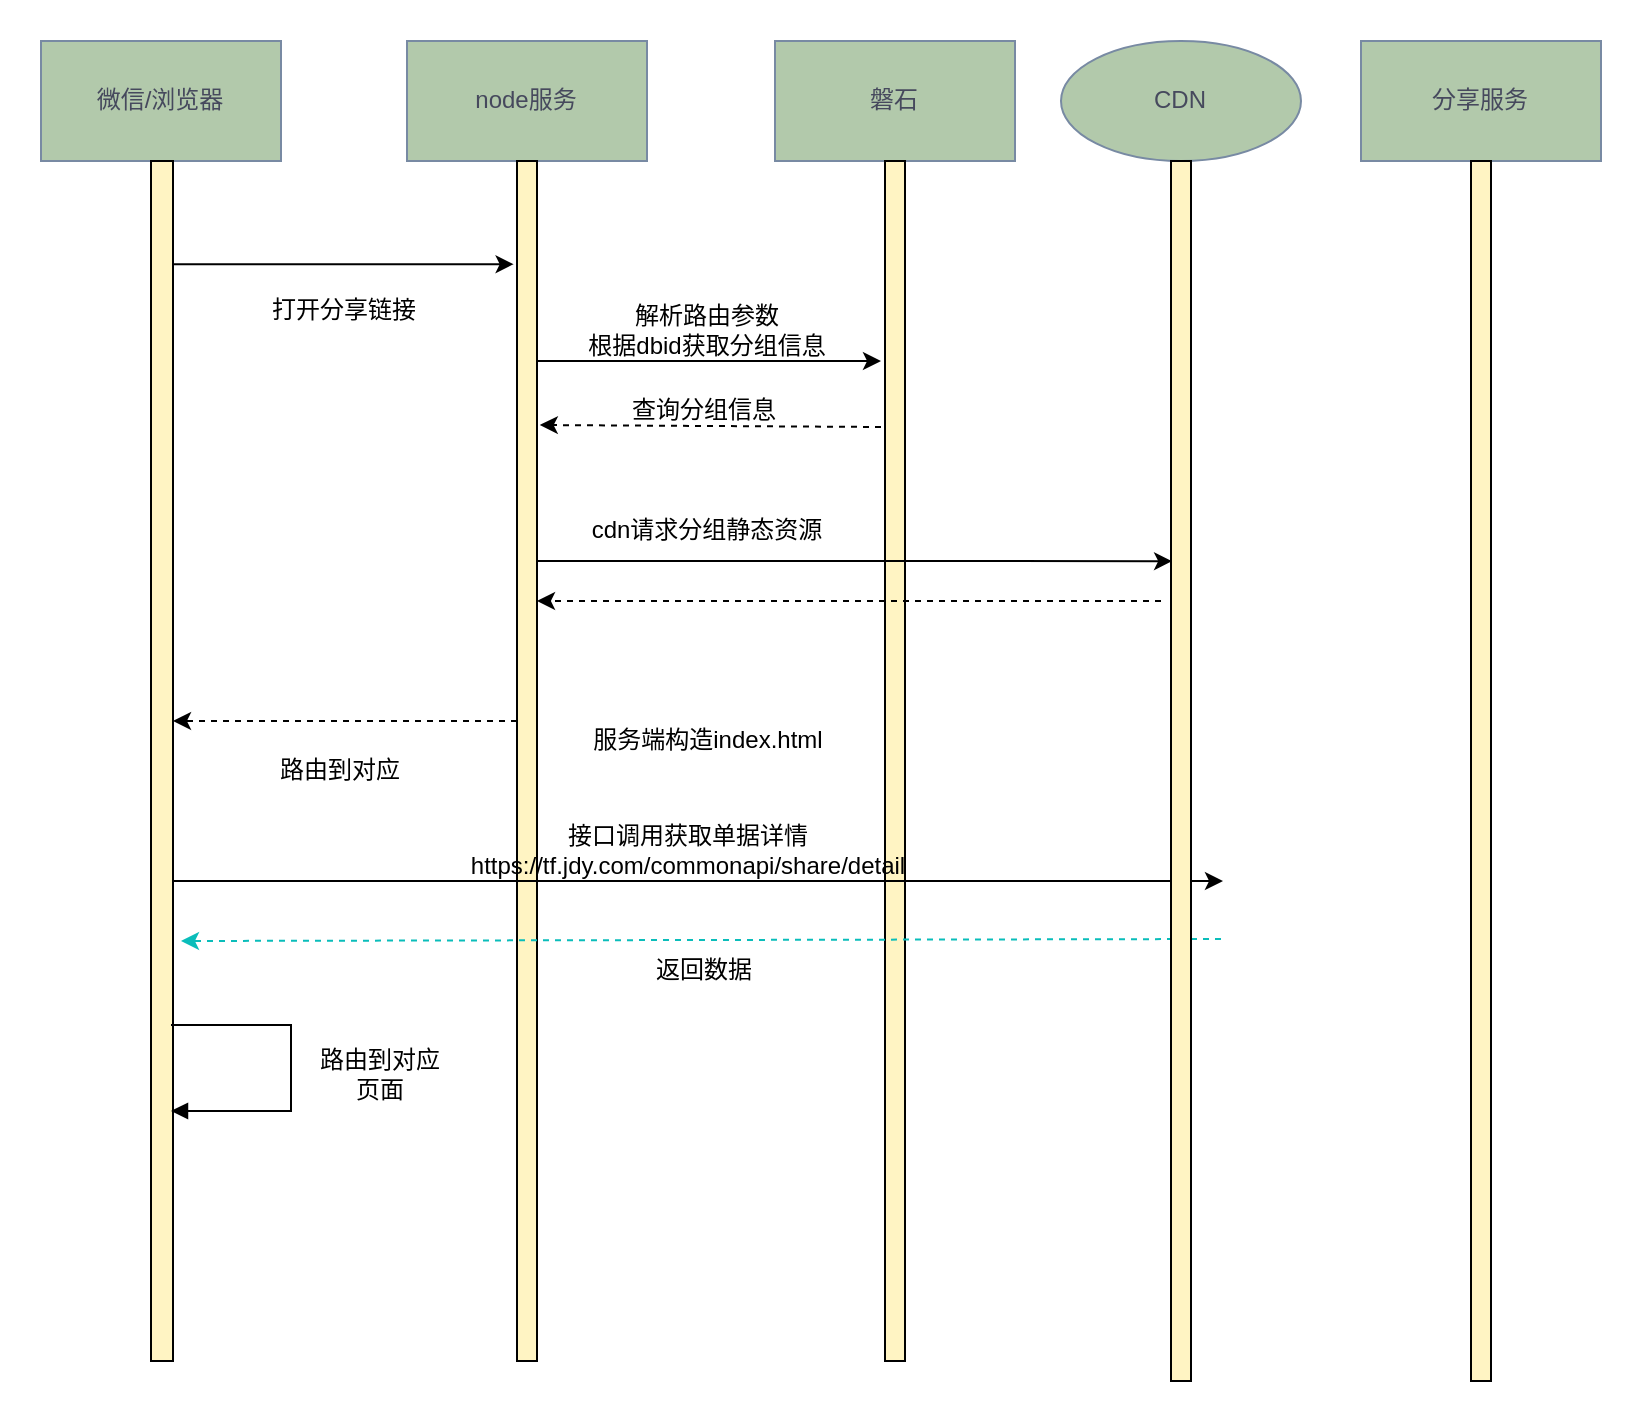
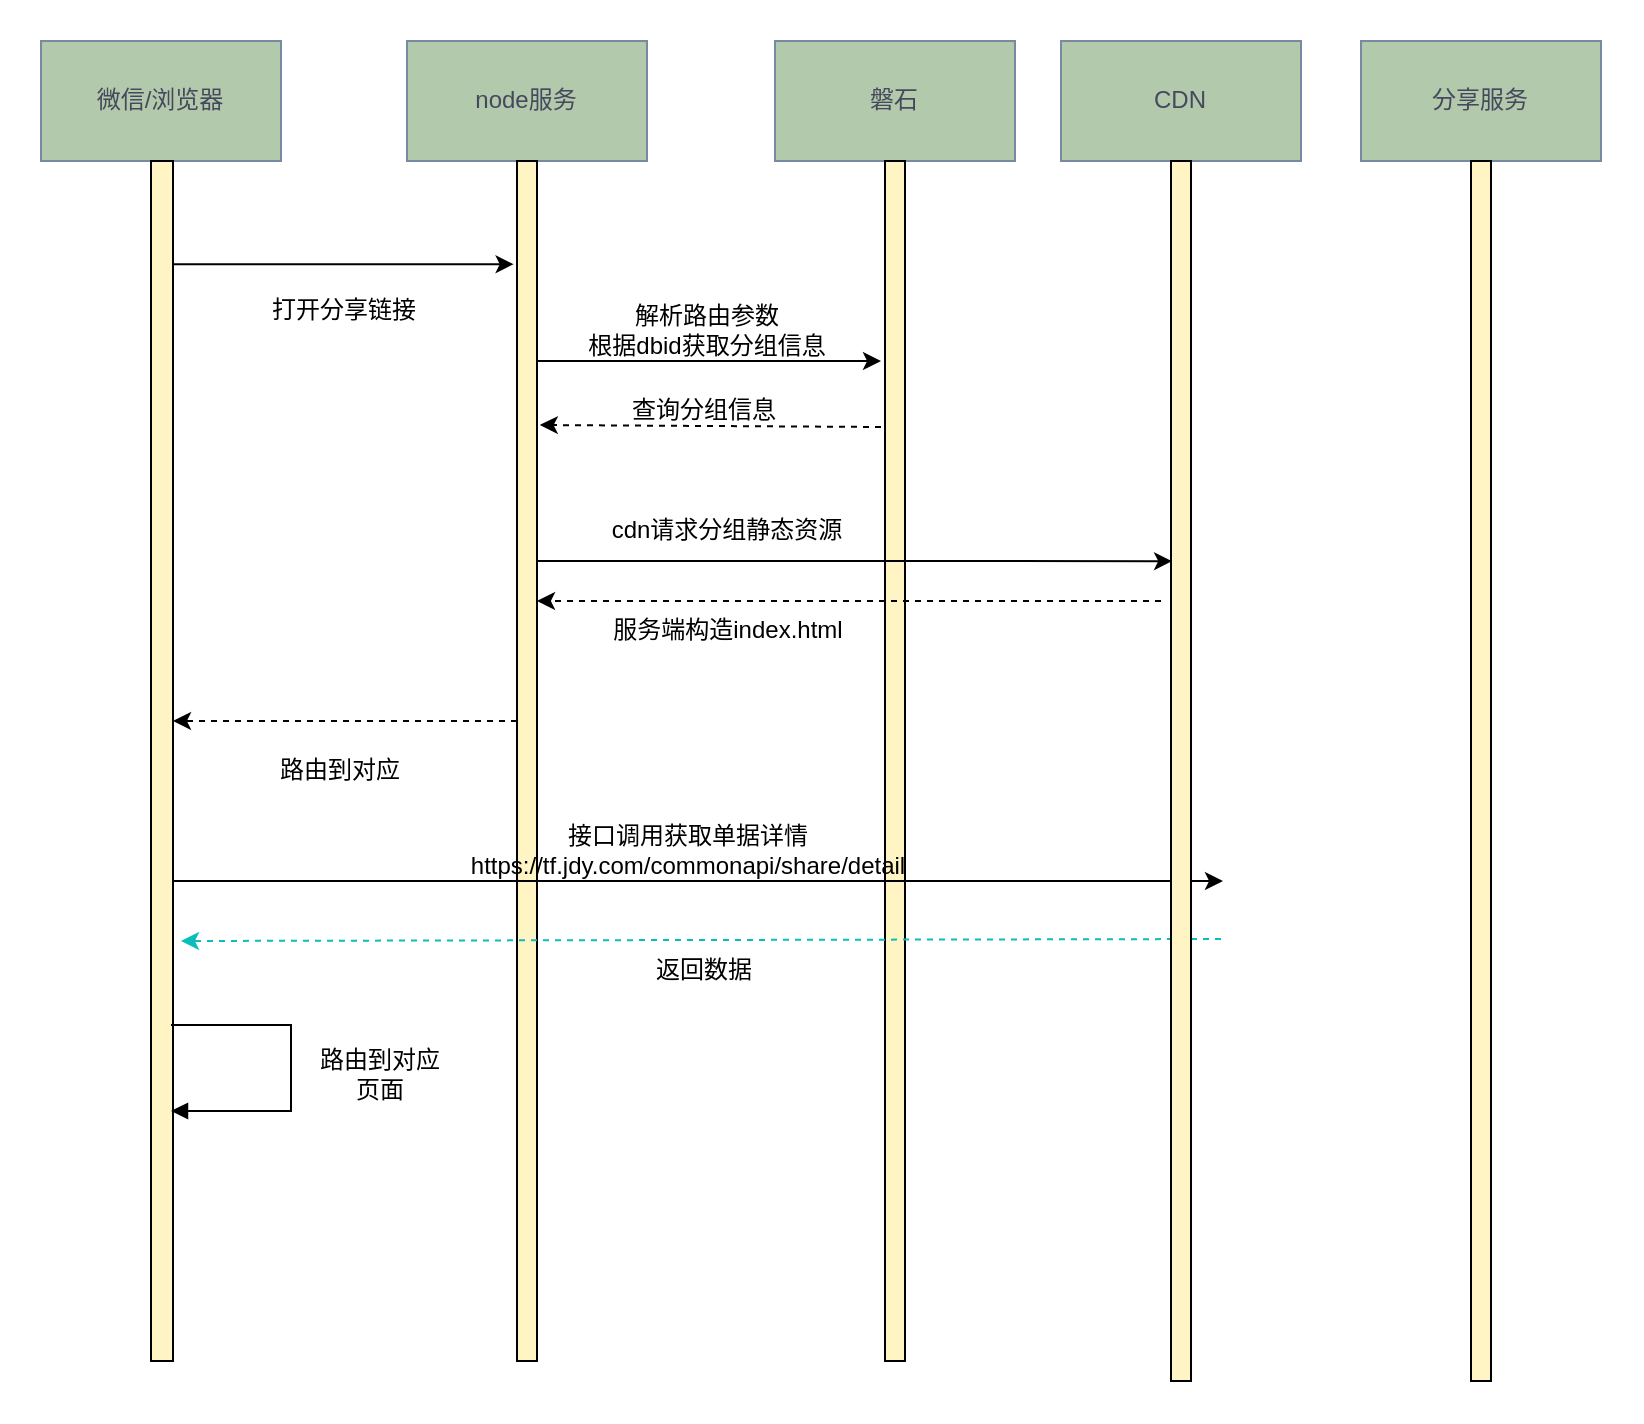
(1181, 101) -> (1181, 101)
(708, 531) -> (728, 531)
(708, 741) -> (728, 631)
